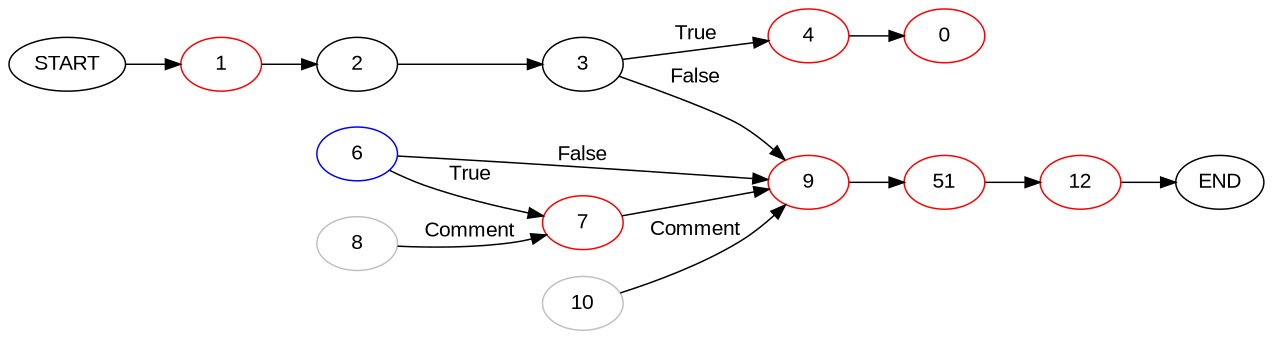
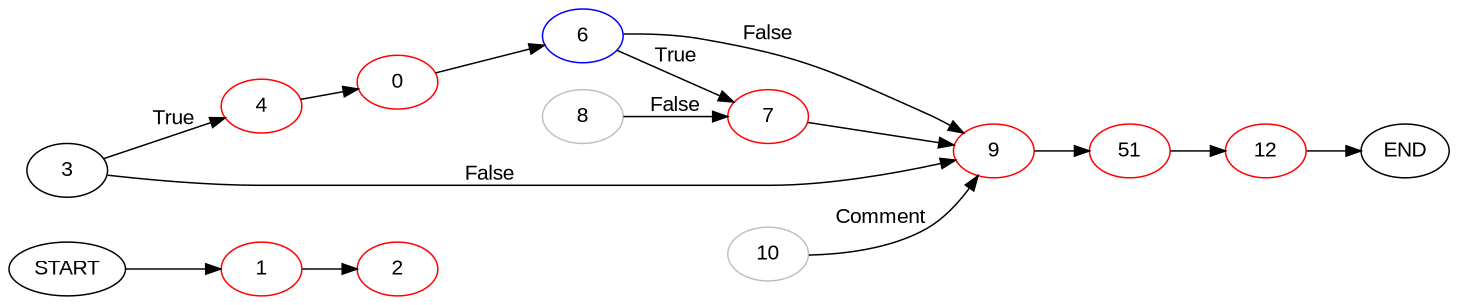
none -> (483, 61)
(357, 64) -> (398, 269)
(463, 64) -> none
(470, 231) -> (675, 105)
